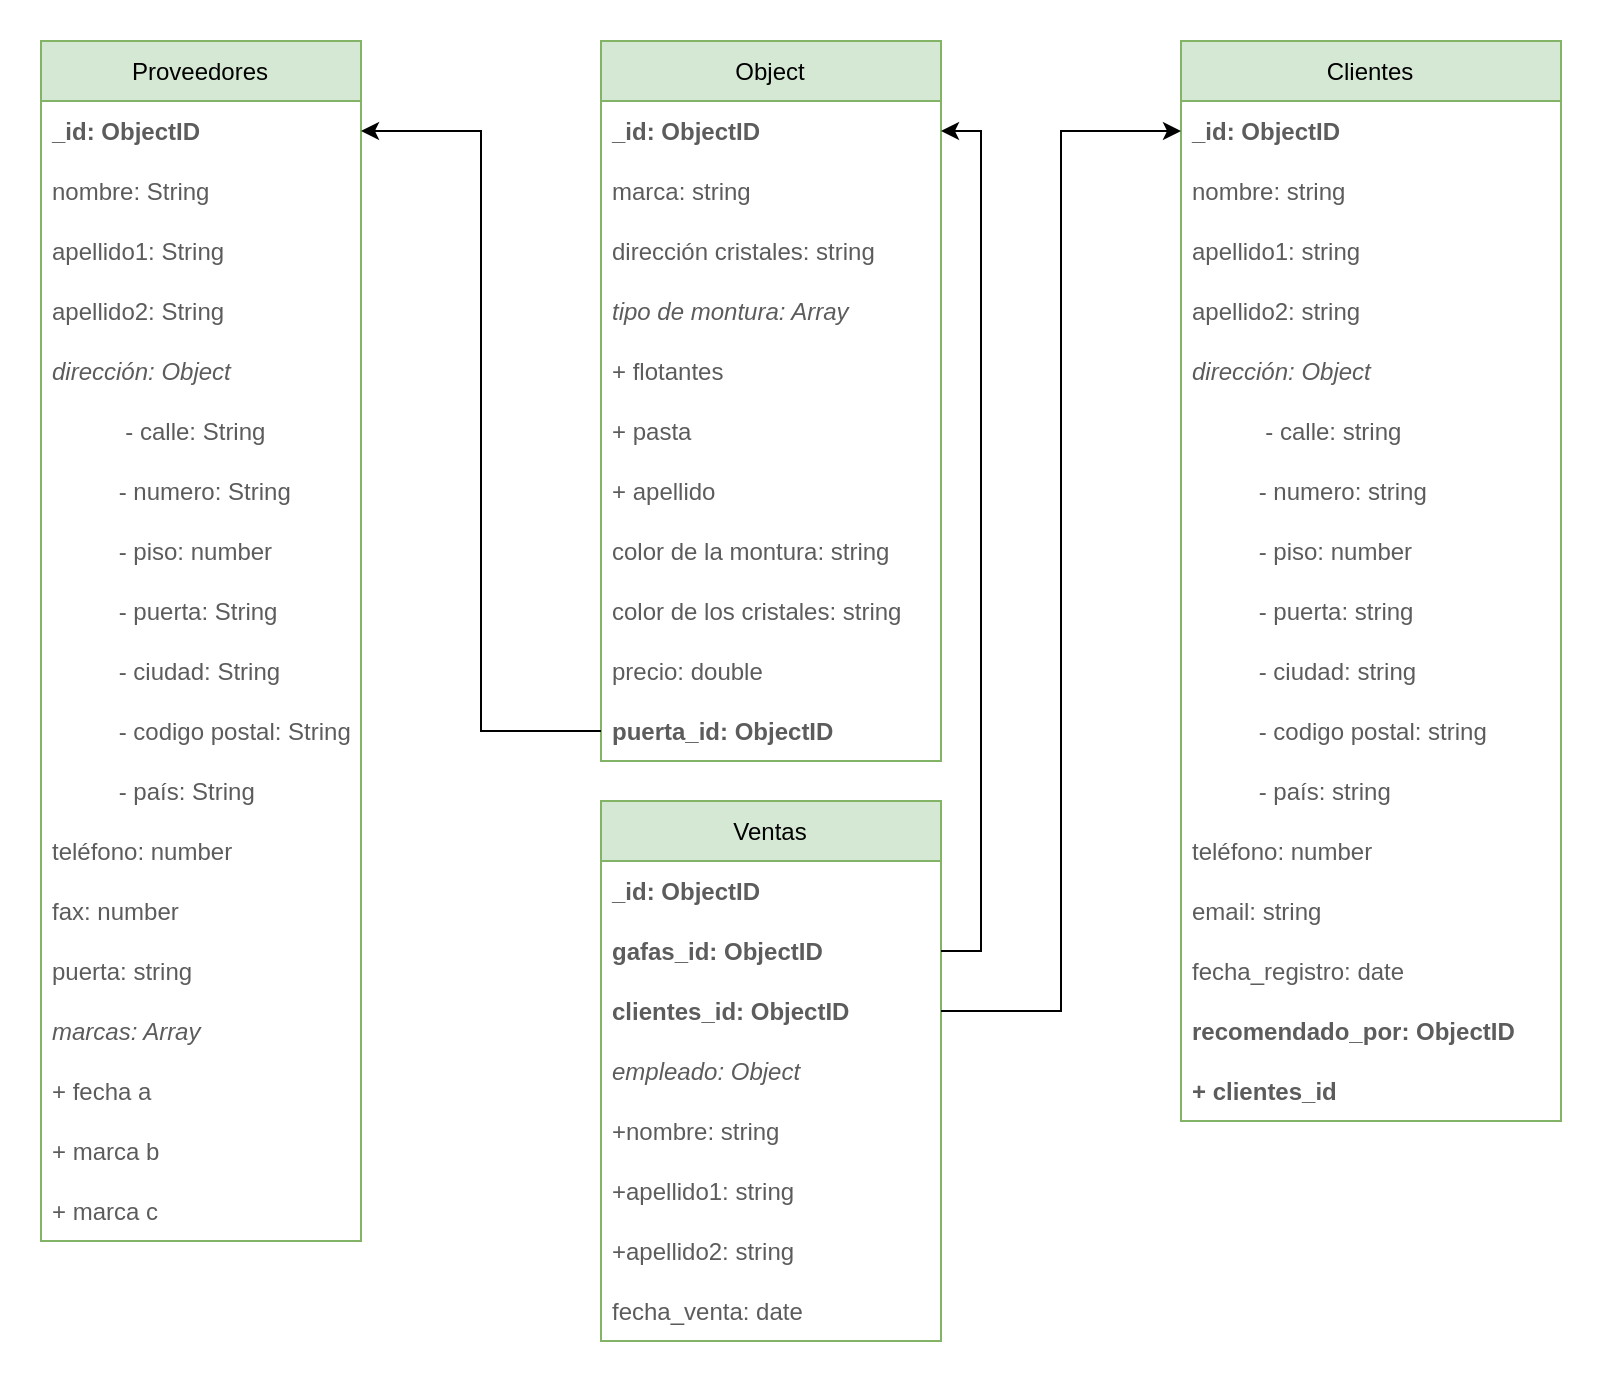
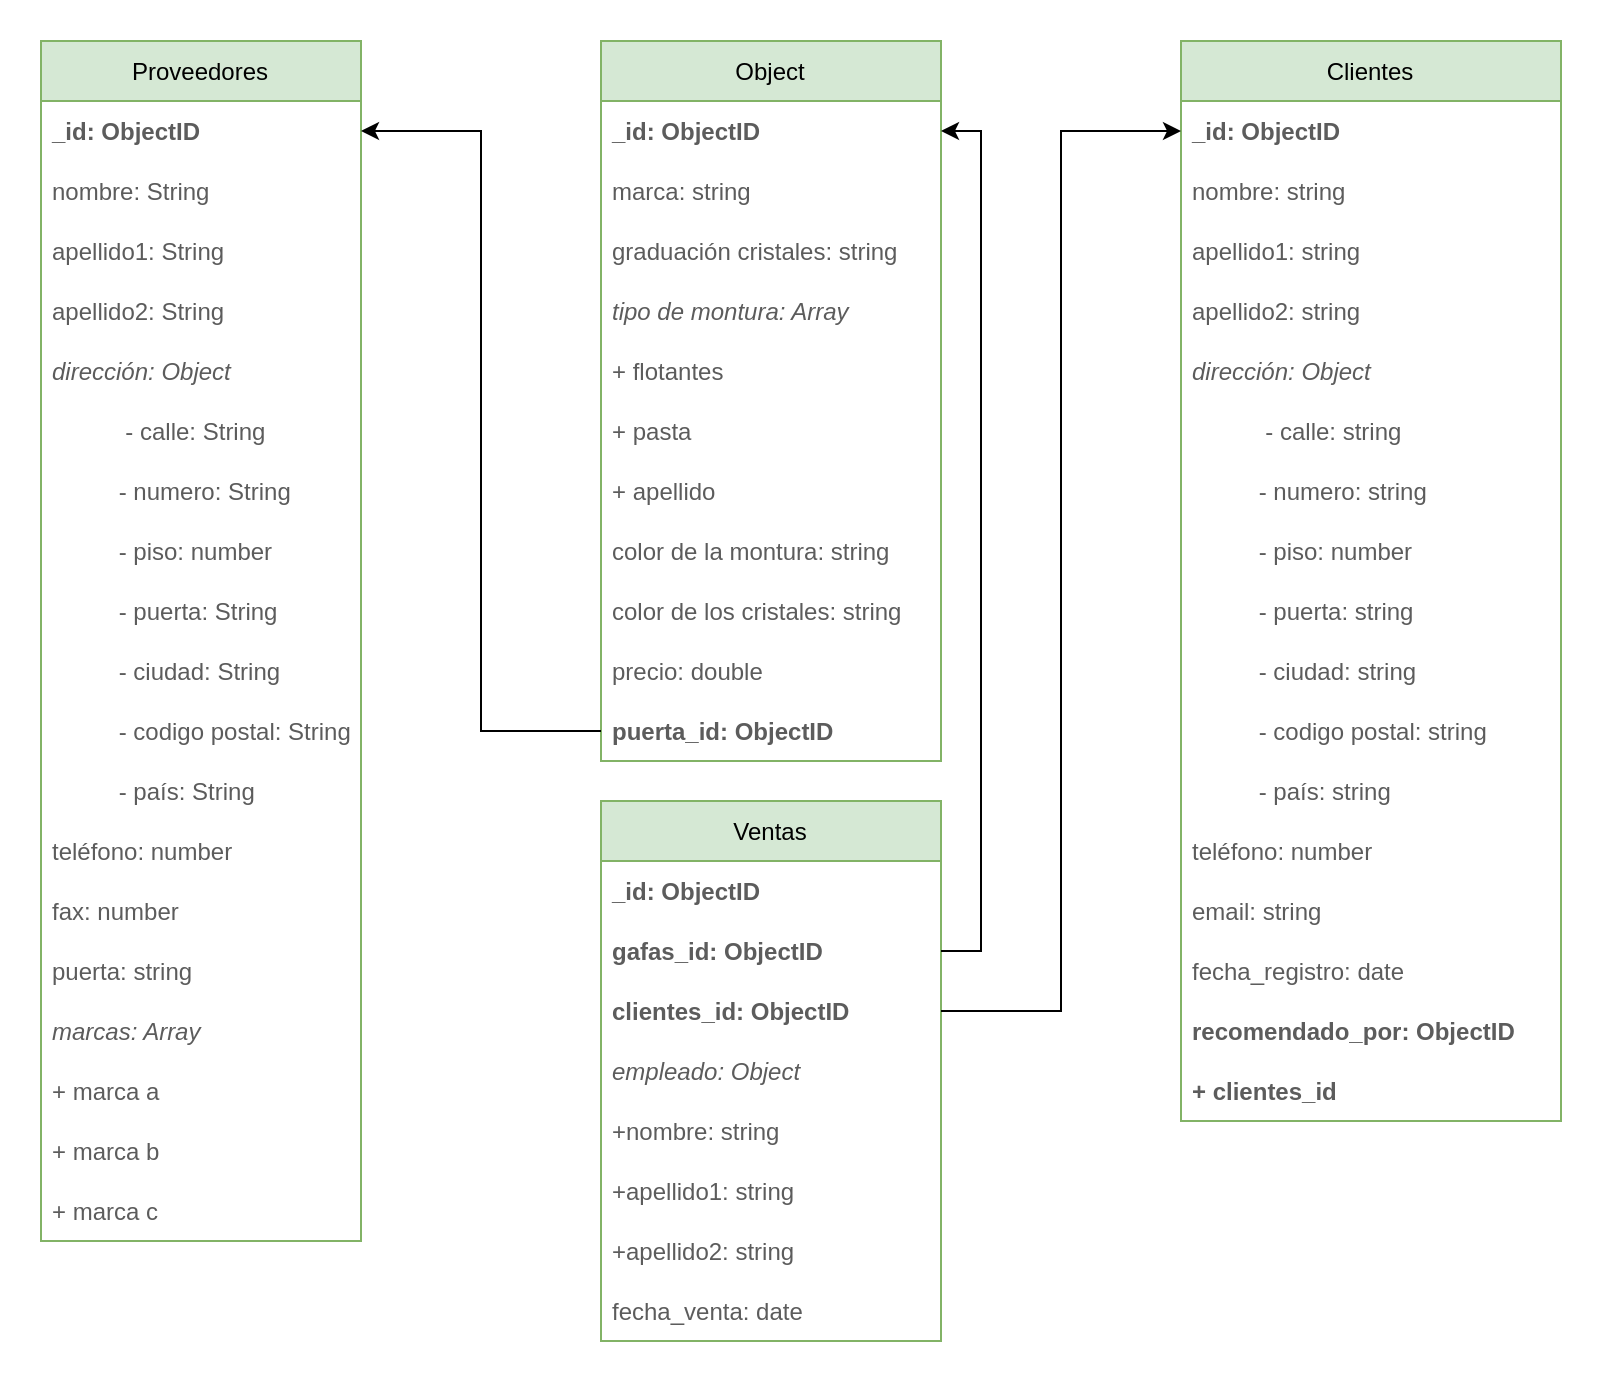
(768, 252) -> (778, 252)
(106, 1092) -> (106, 1092)
